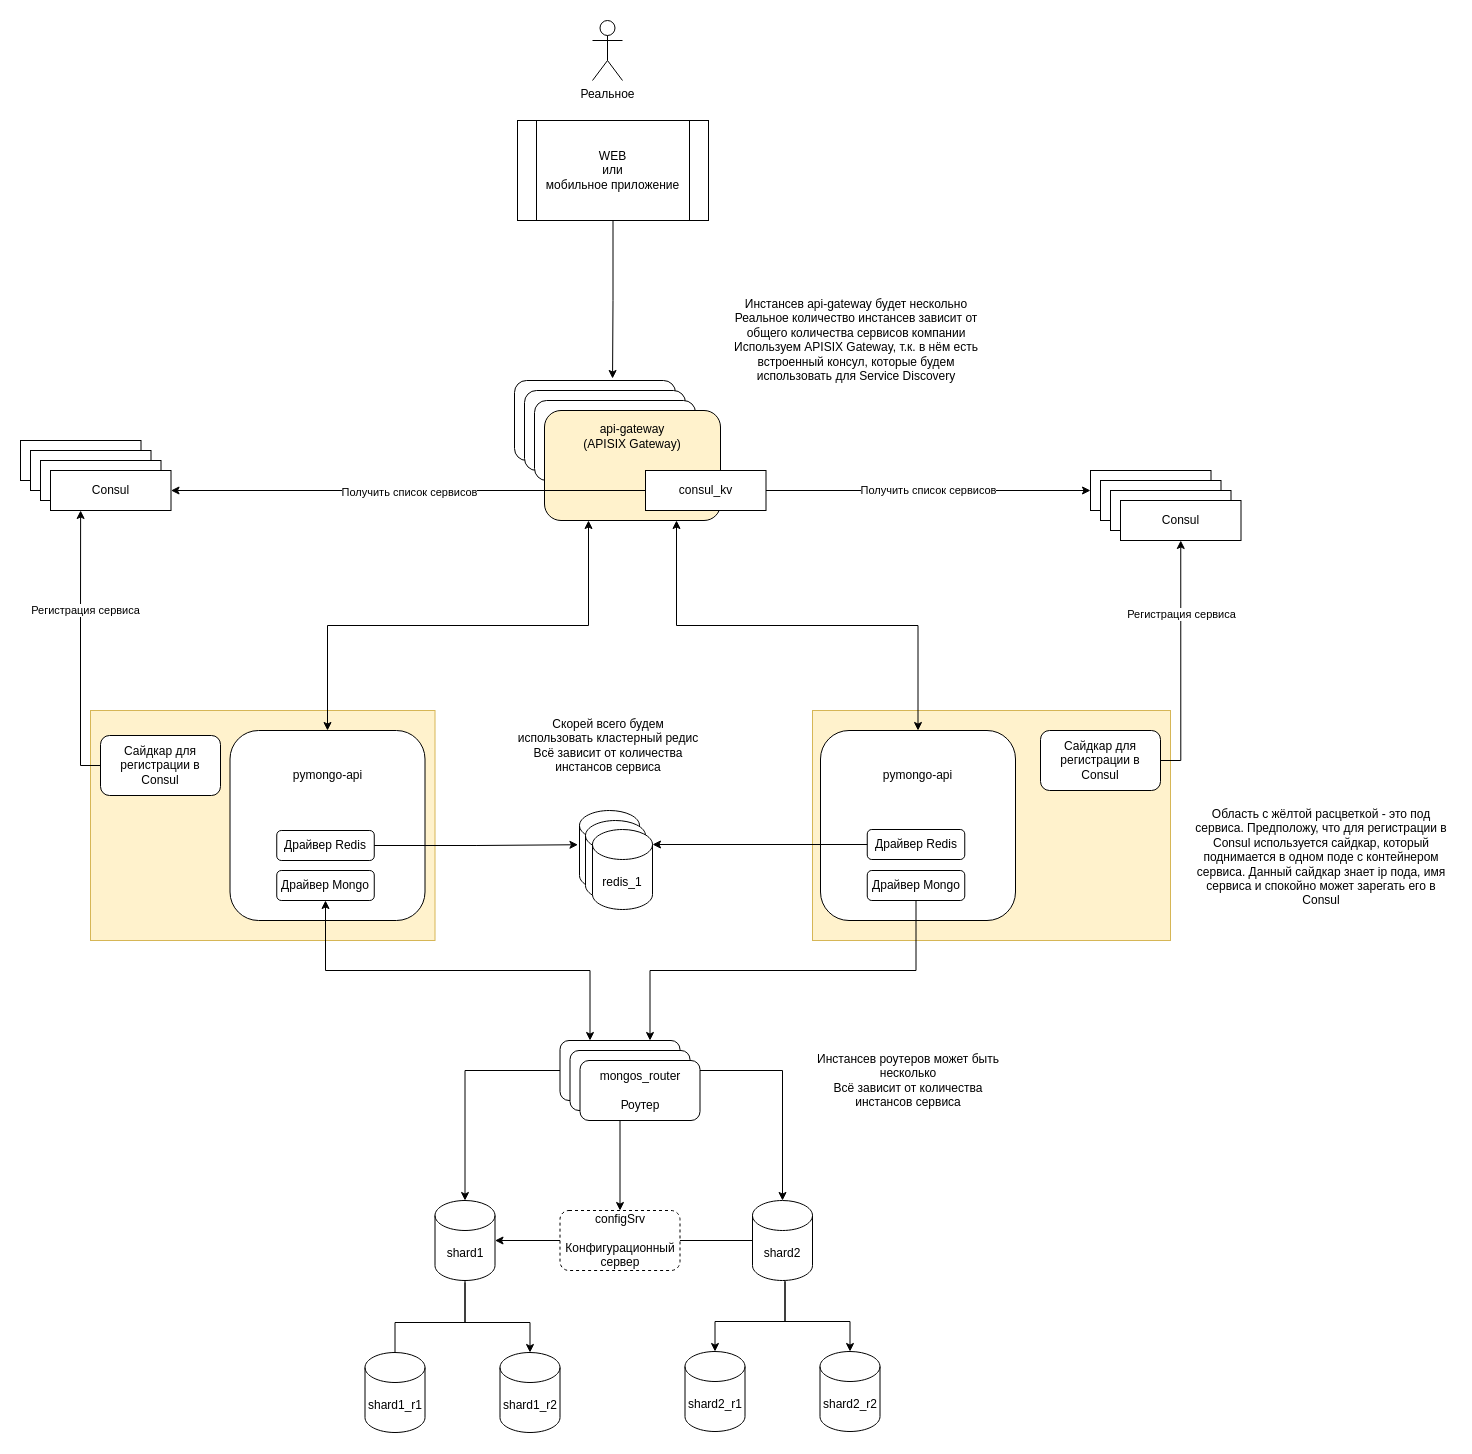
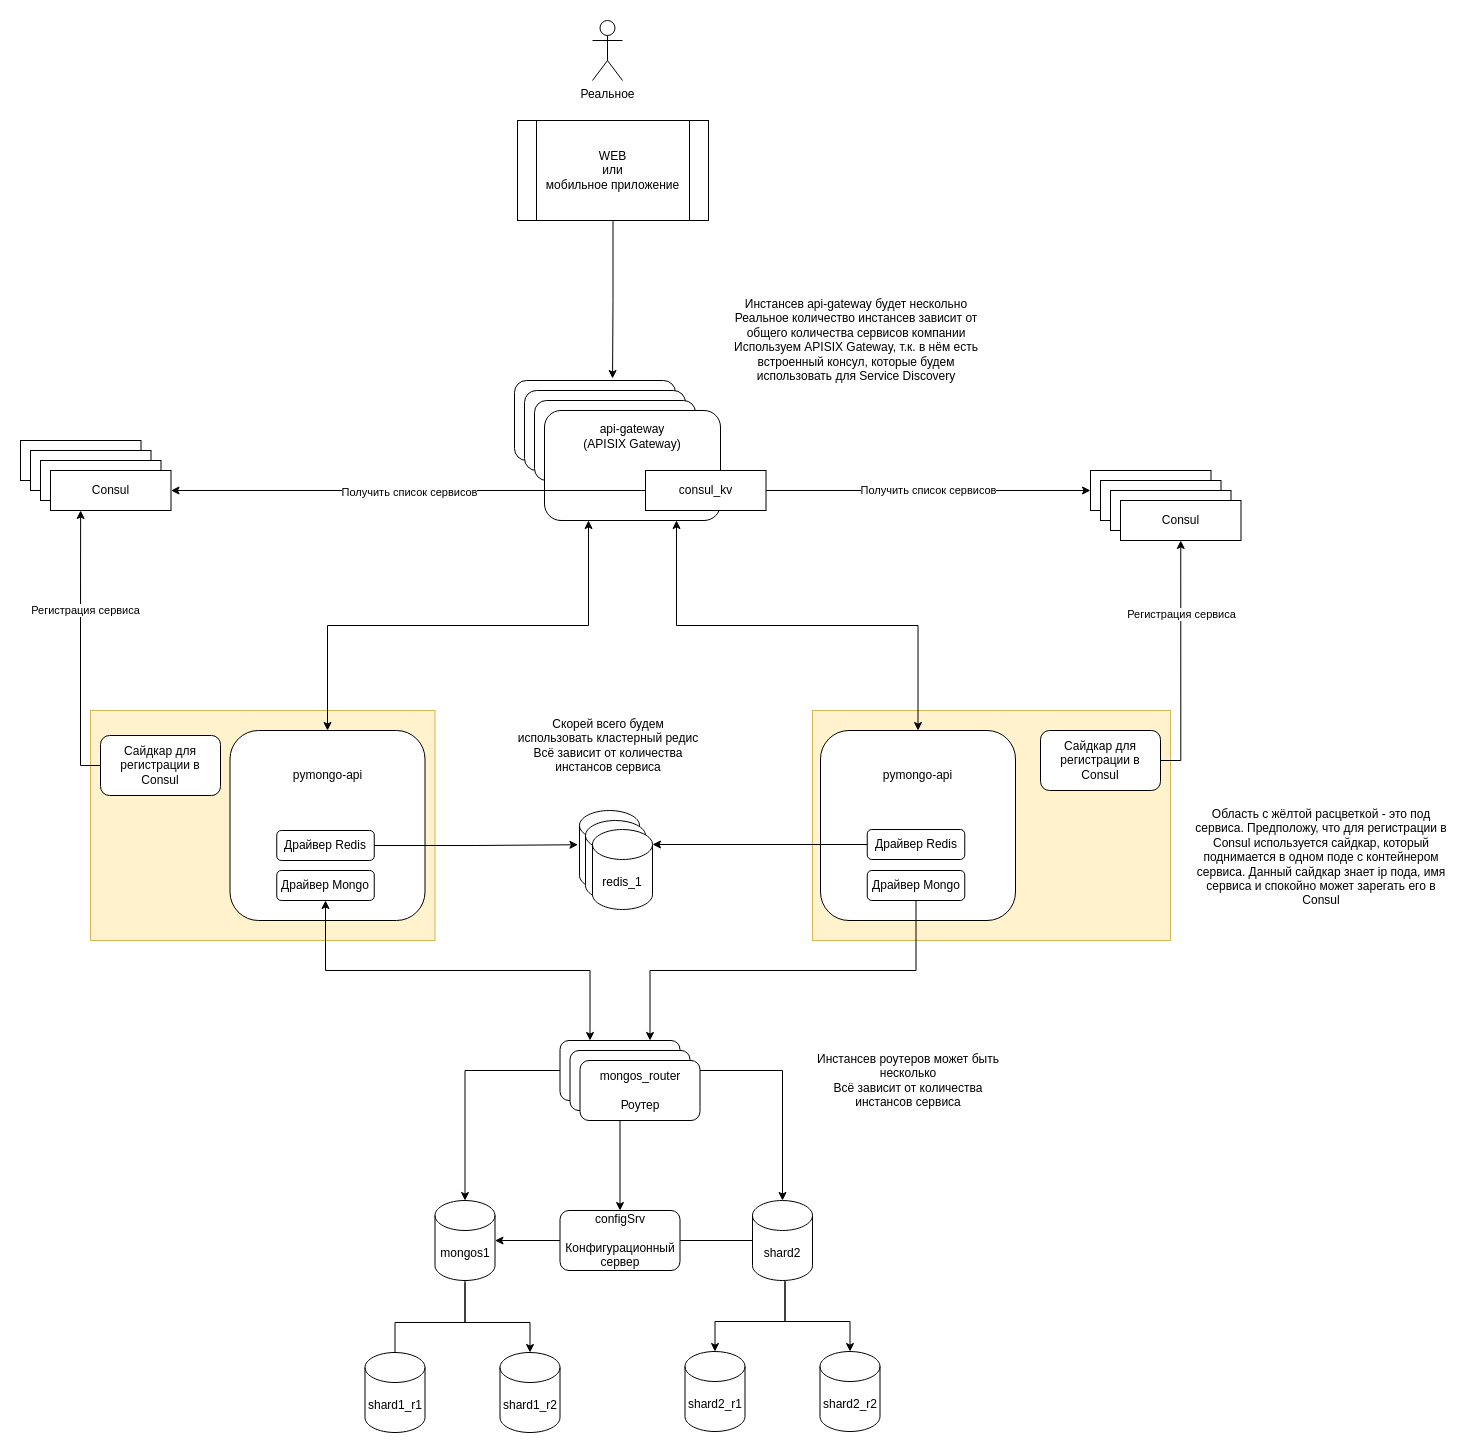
(633, 466) -> (633, 466)
(620, 1241) -> (620, 1241)
(466, 1254) -> (466, 1254)
